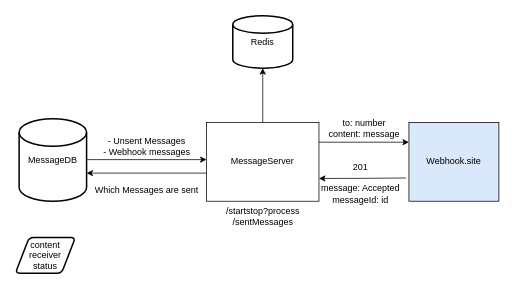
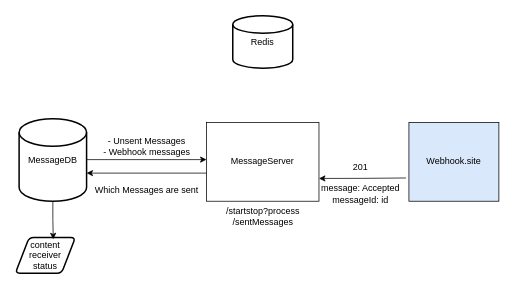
(263, 98) -> none
(364, 128) -> none
(361, 142) -> none
none -> (53, 232)
